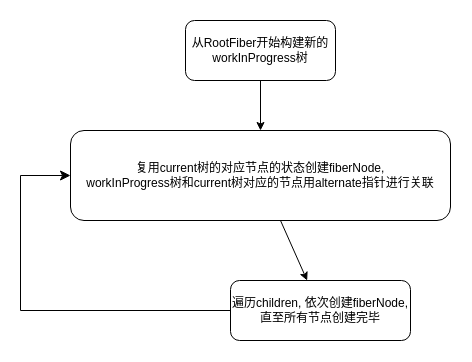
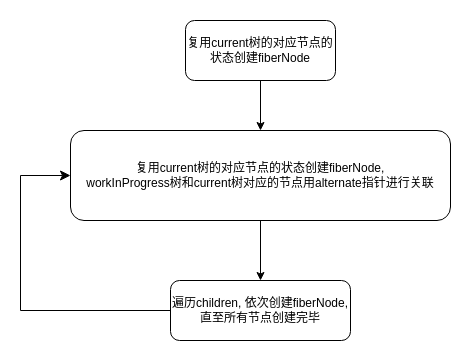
(261, 51) -> (261, 51)
(321, 311) -> (261, 311)
